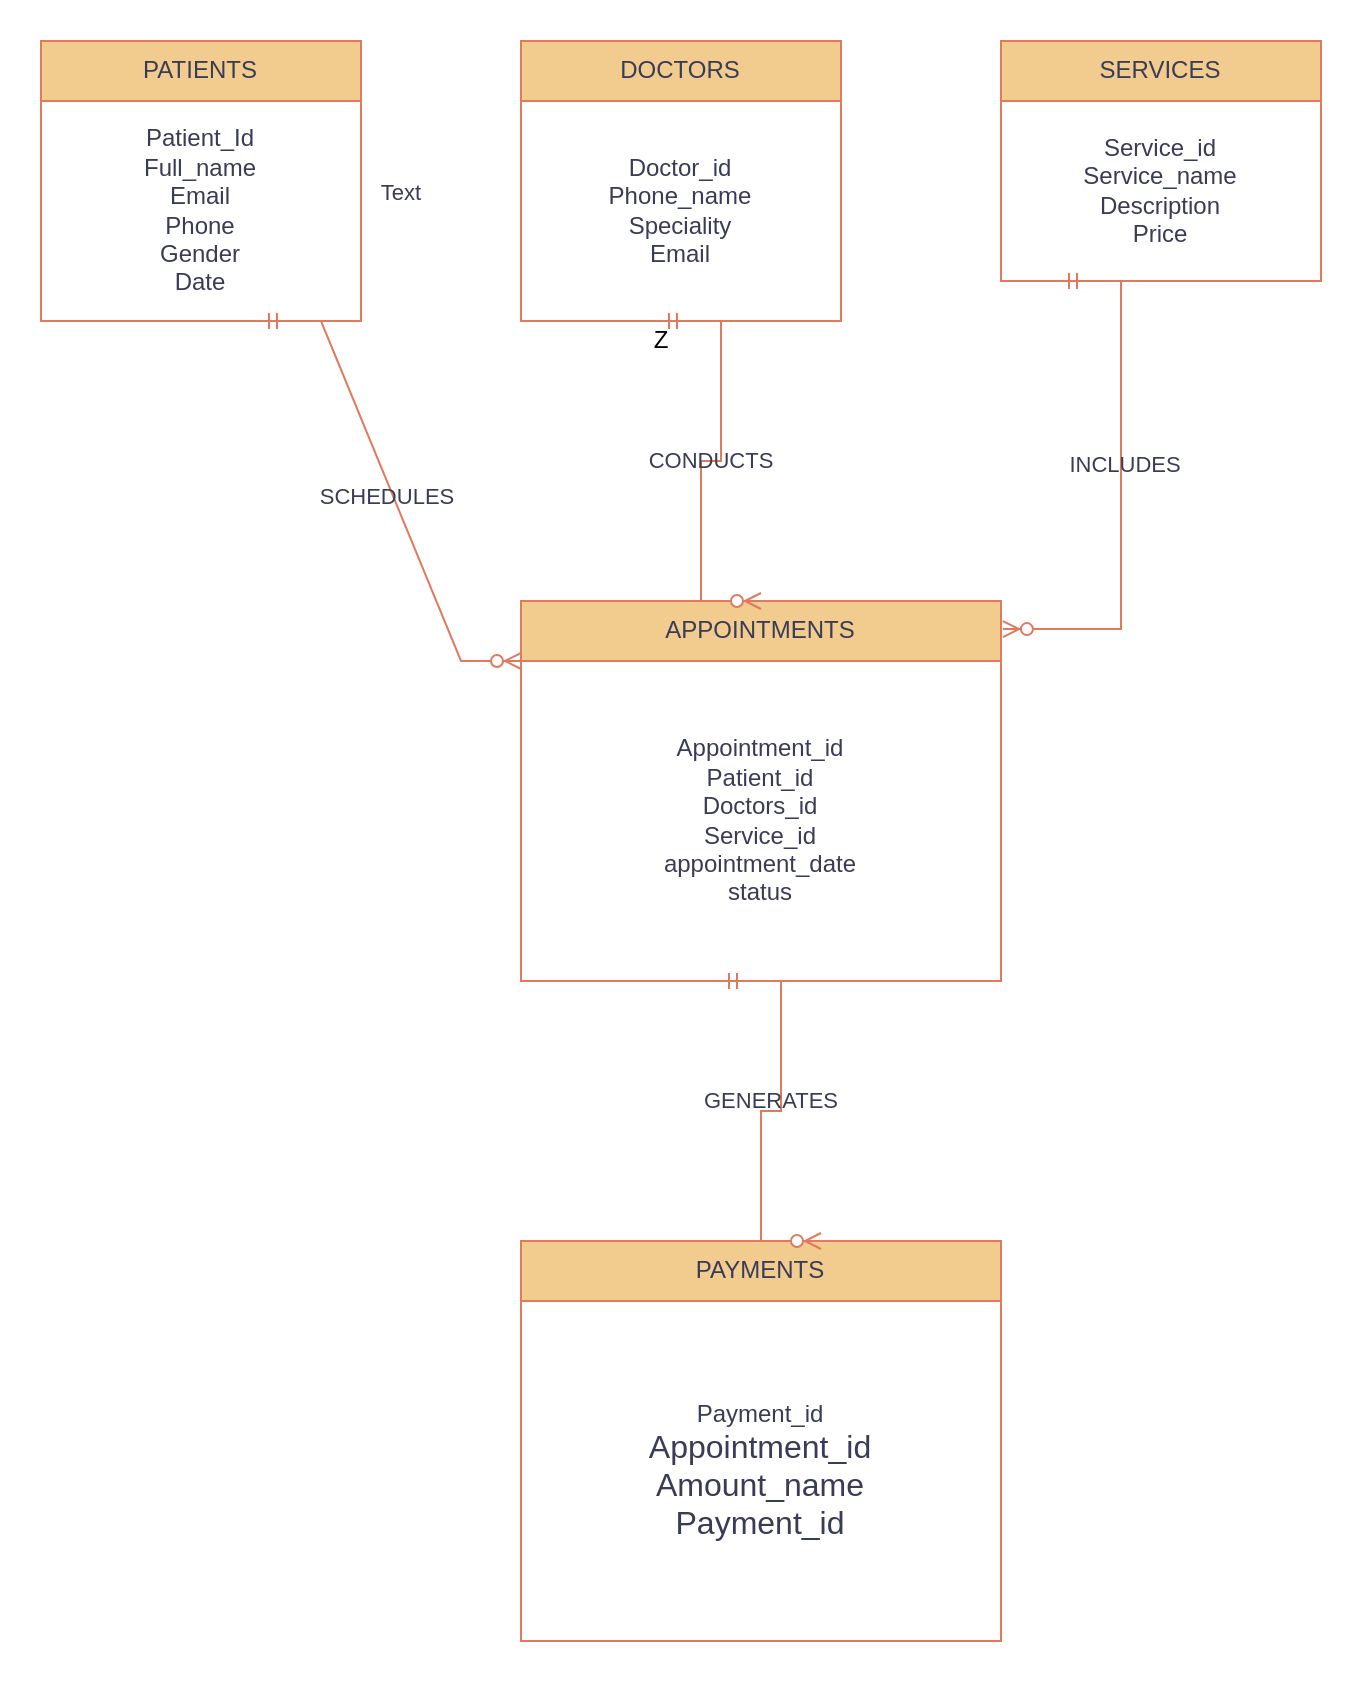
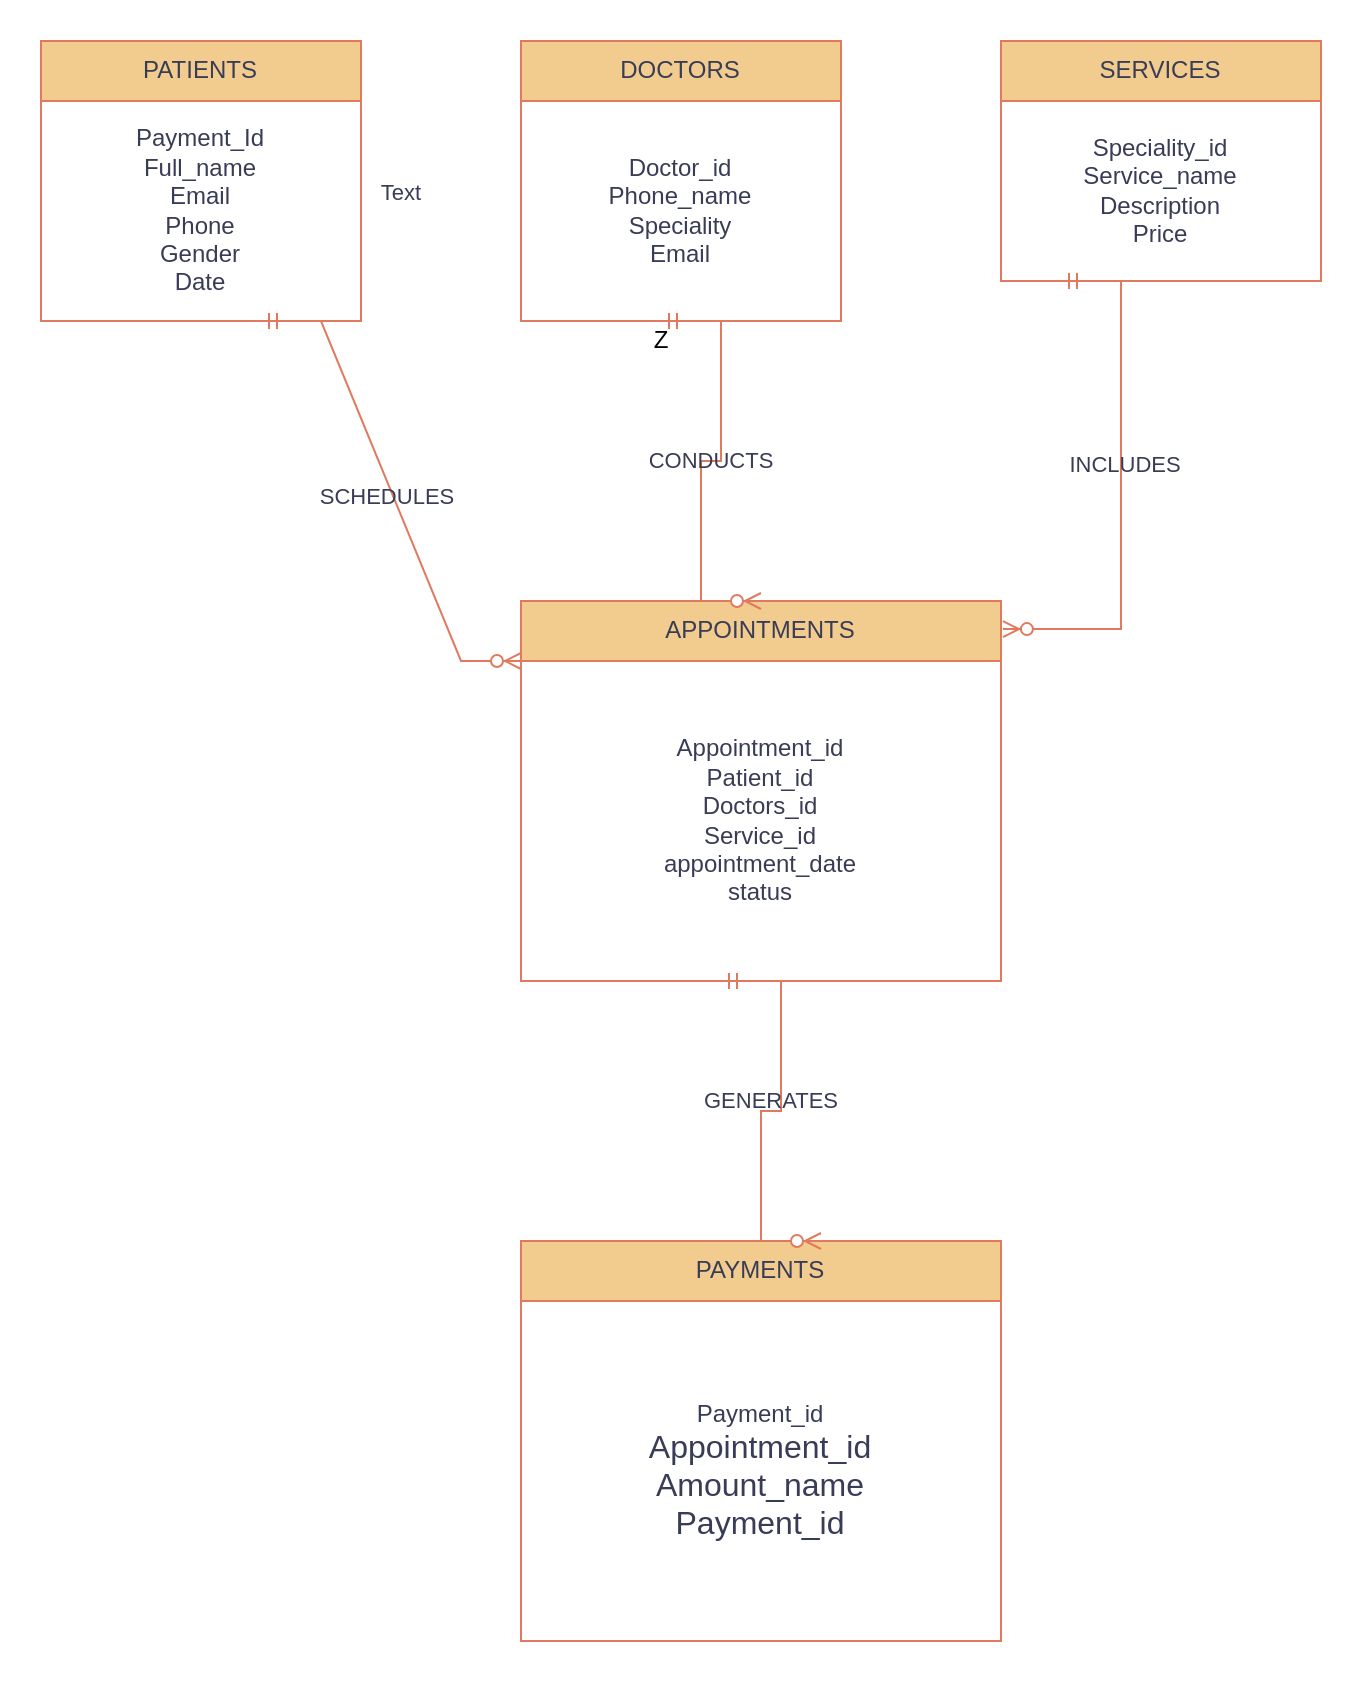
(1161, 191) -> (1161, 191)
(201, 211) -> (201, 211)
